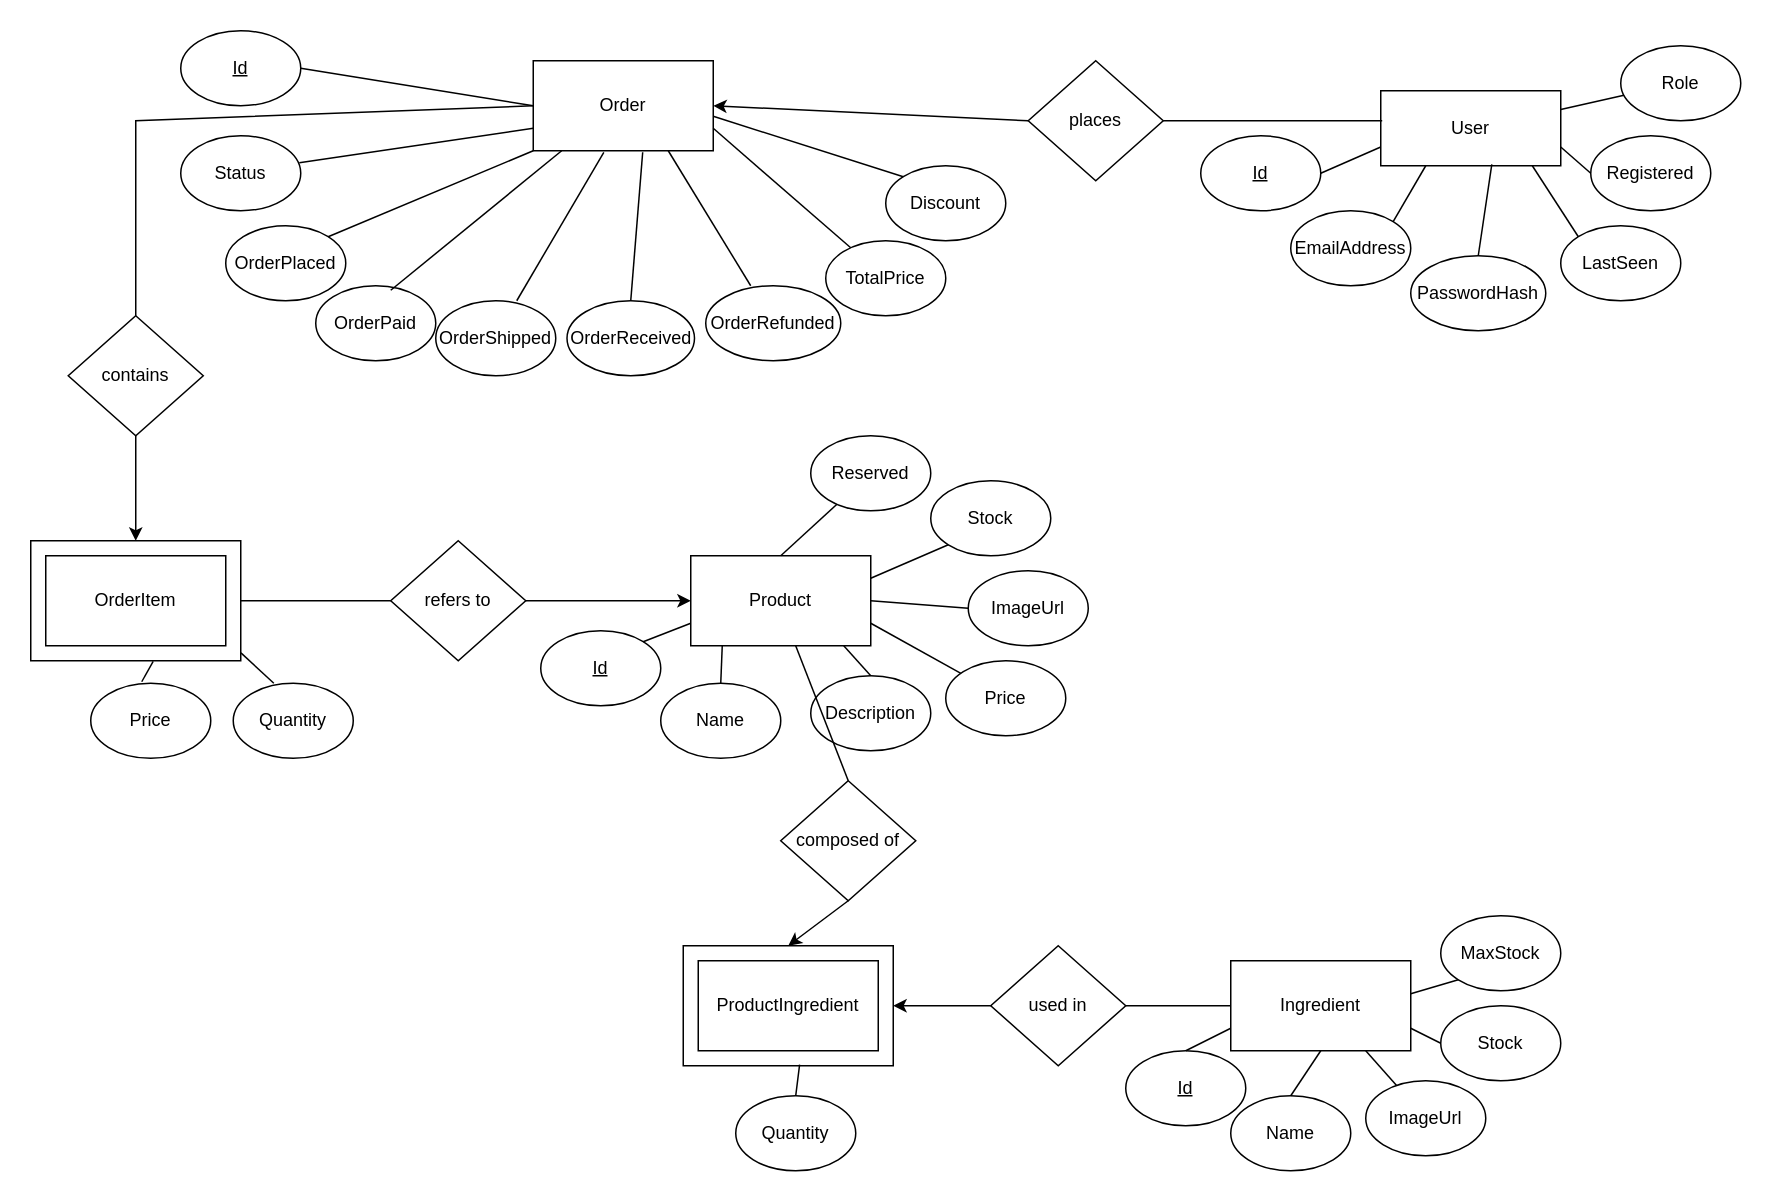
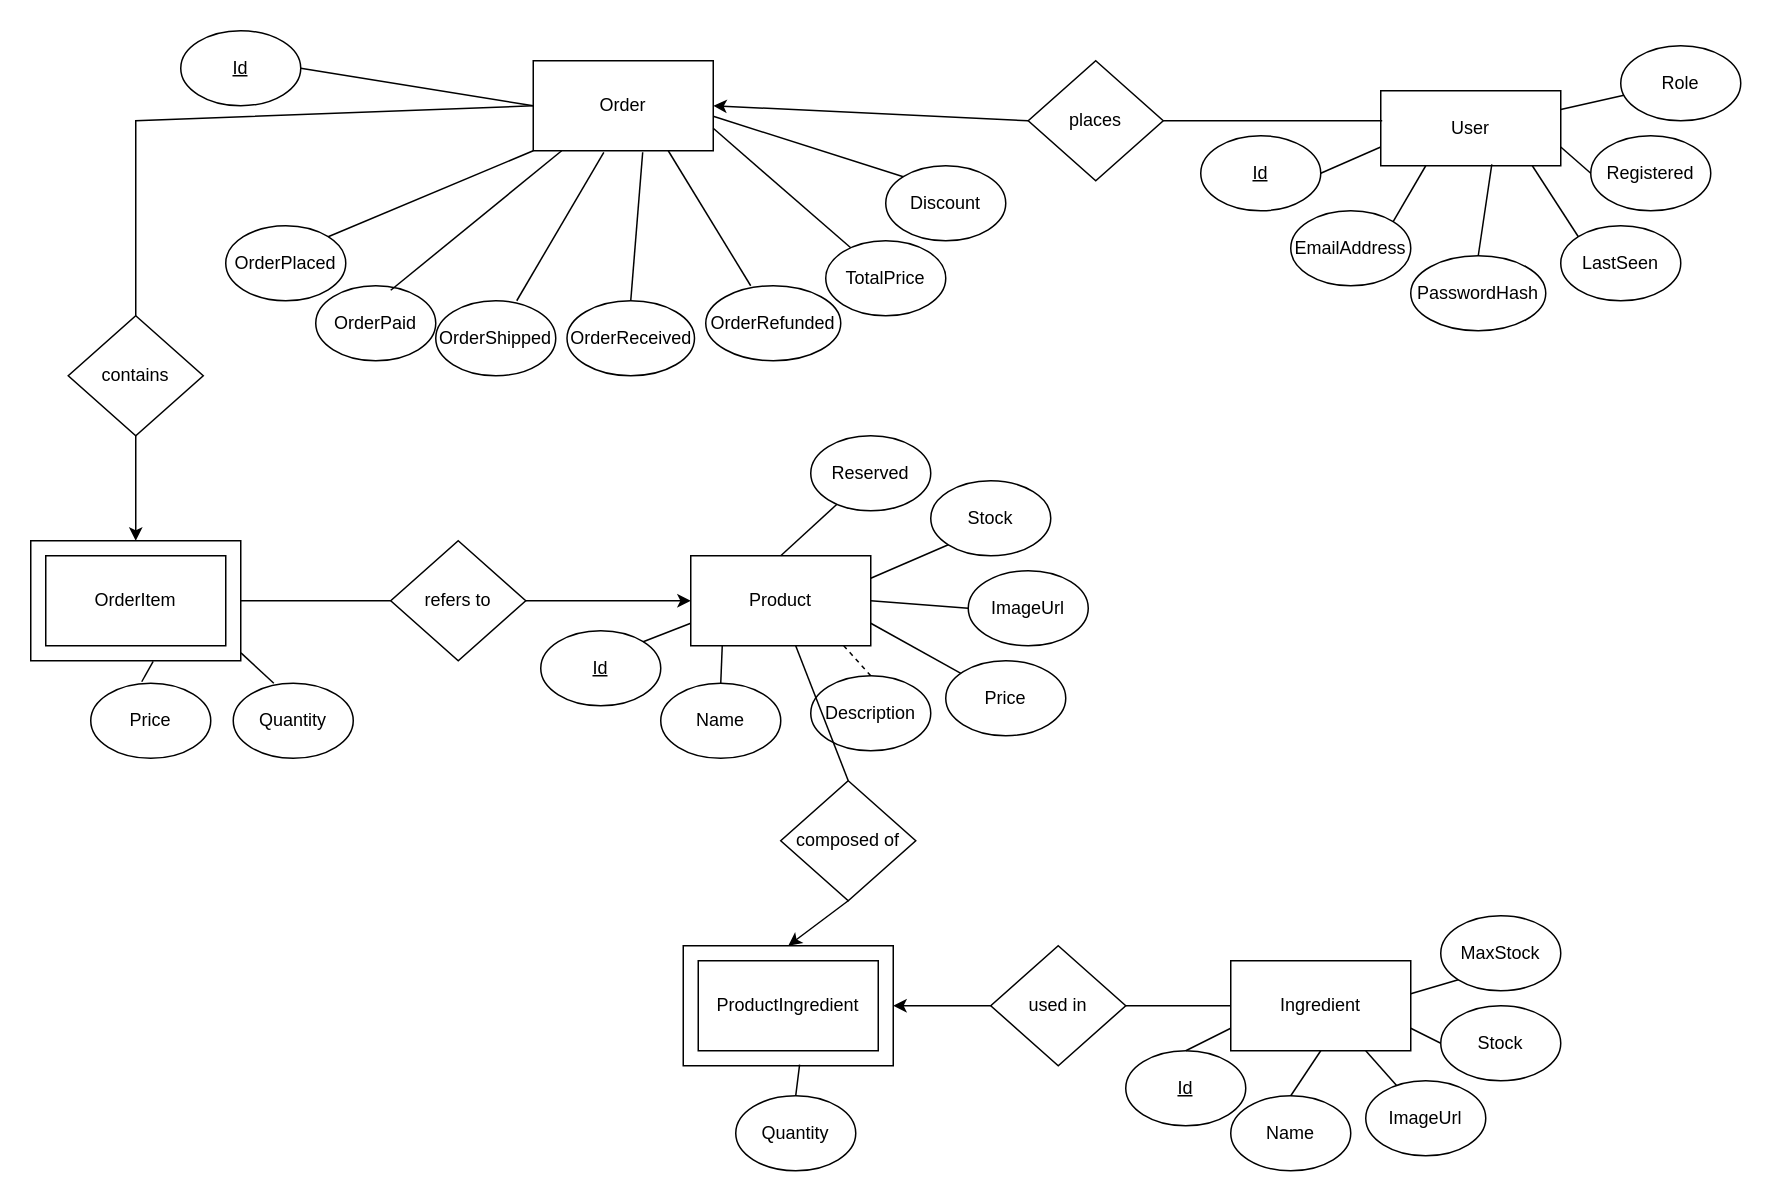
(416, 146) -> none
(241, 173) -> none
(857, 661) -> (857, 661)
